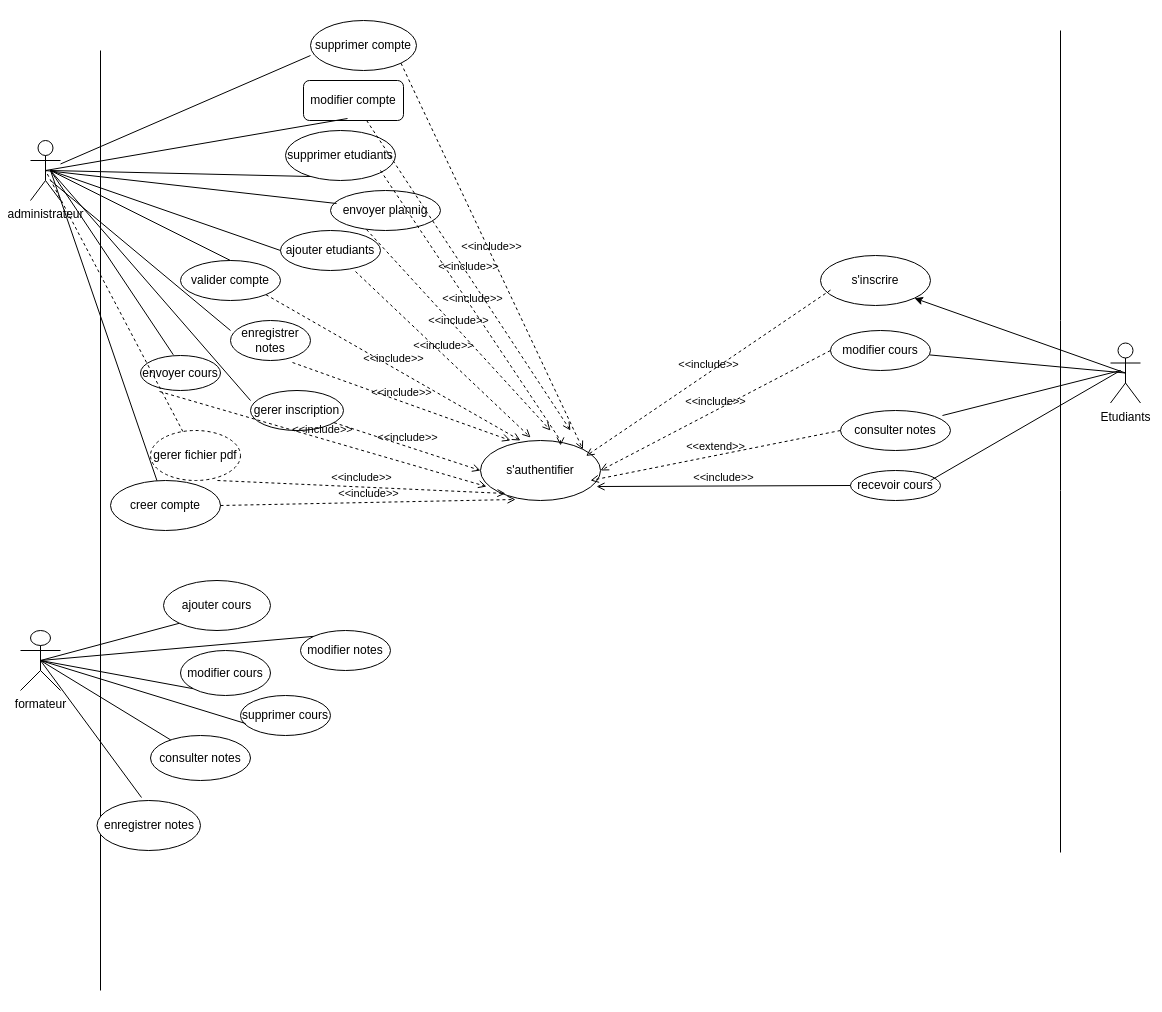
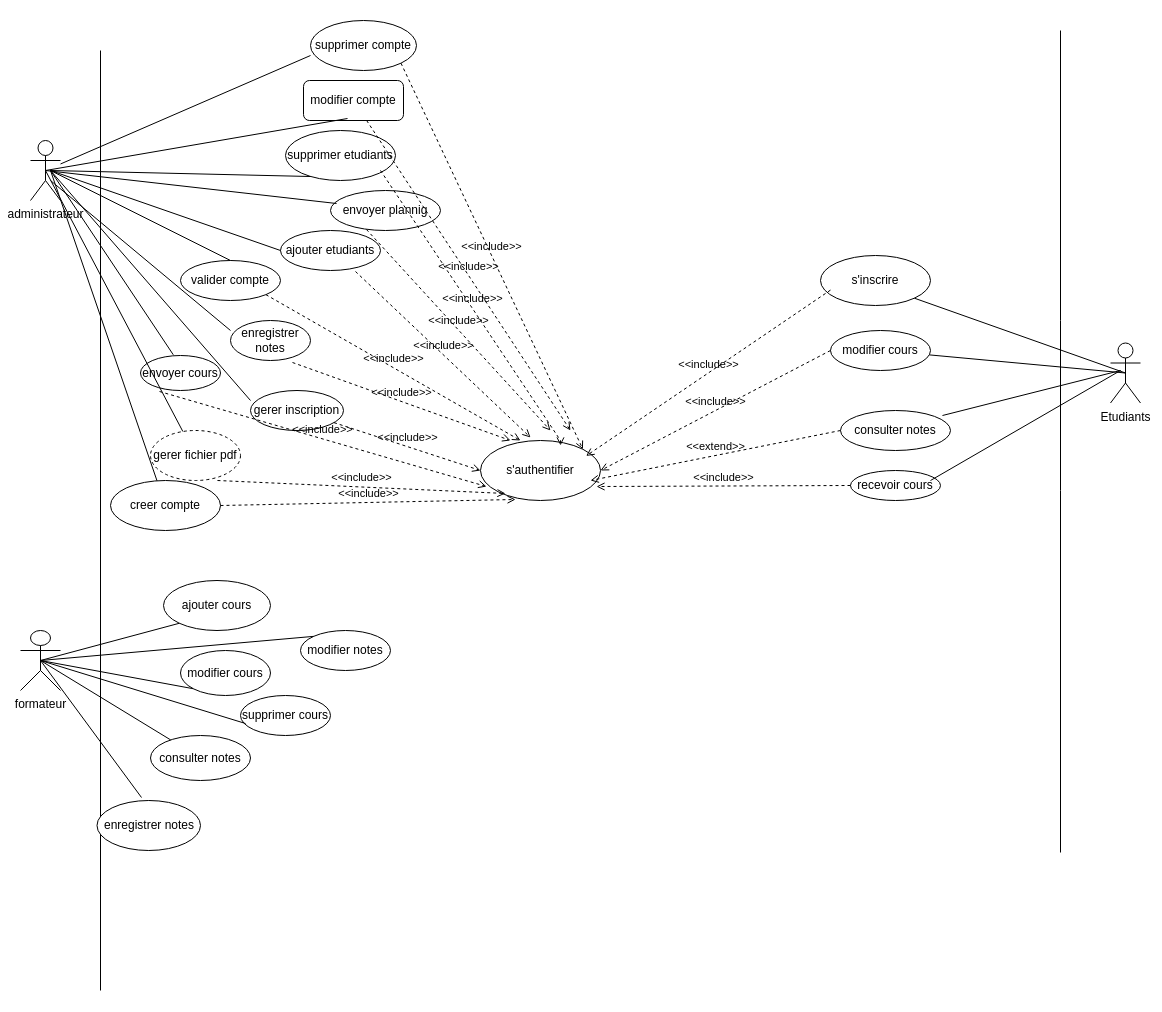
(922, 301) -> (919, 300)
(123, 317) -> (123, 317)
(724, 486) -> (724, 486)
